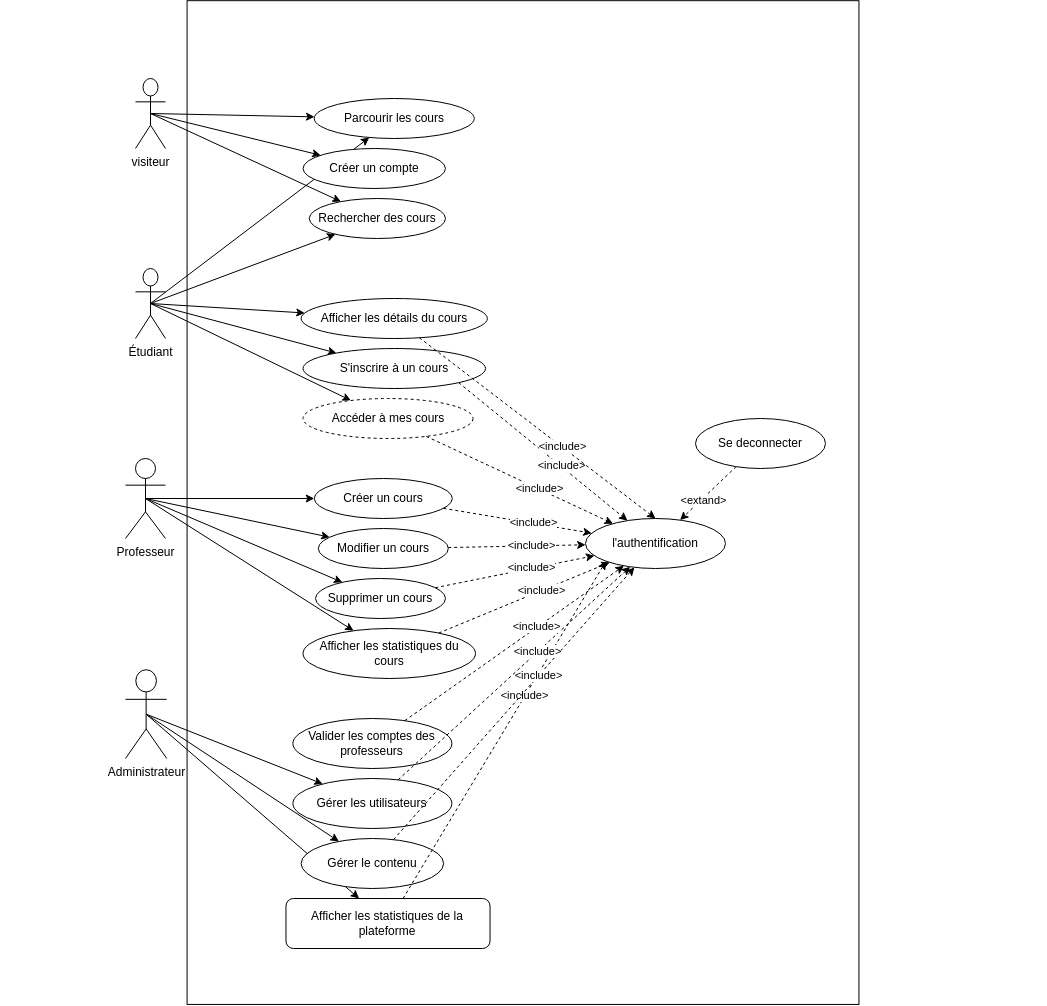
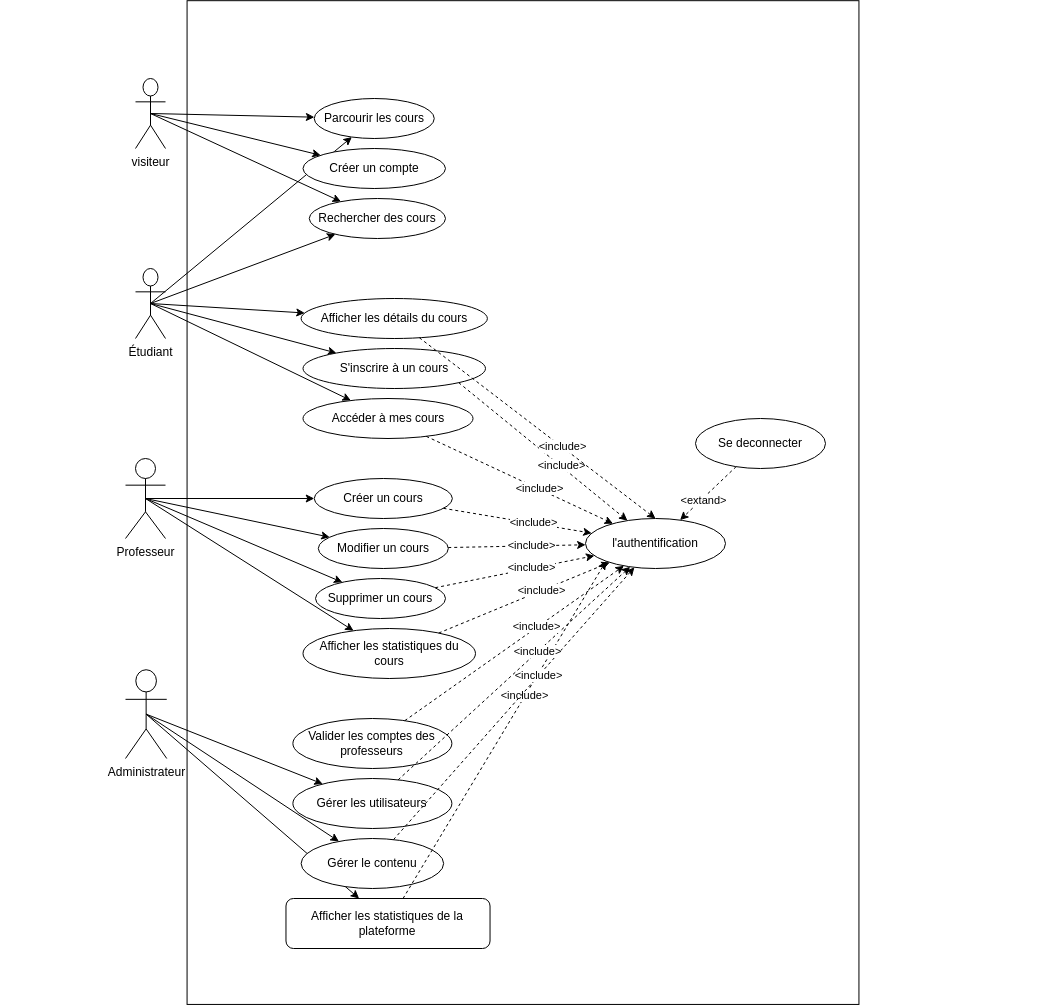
(394, 119) -> (374, 119)
(388, 419) -> (388, 419)
